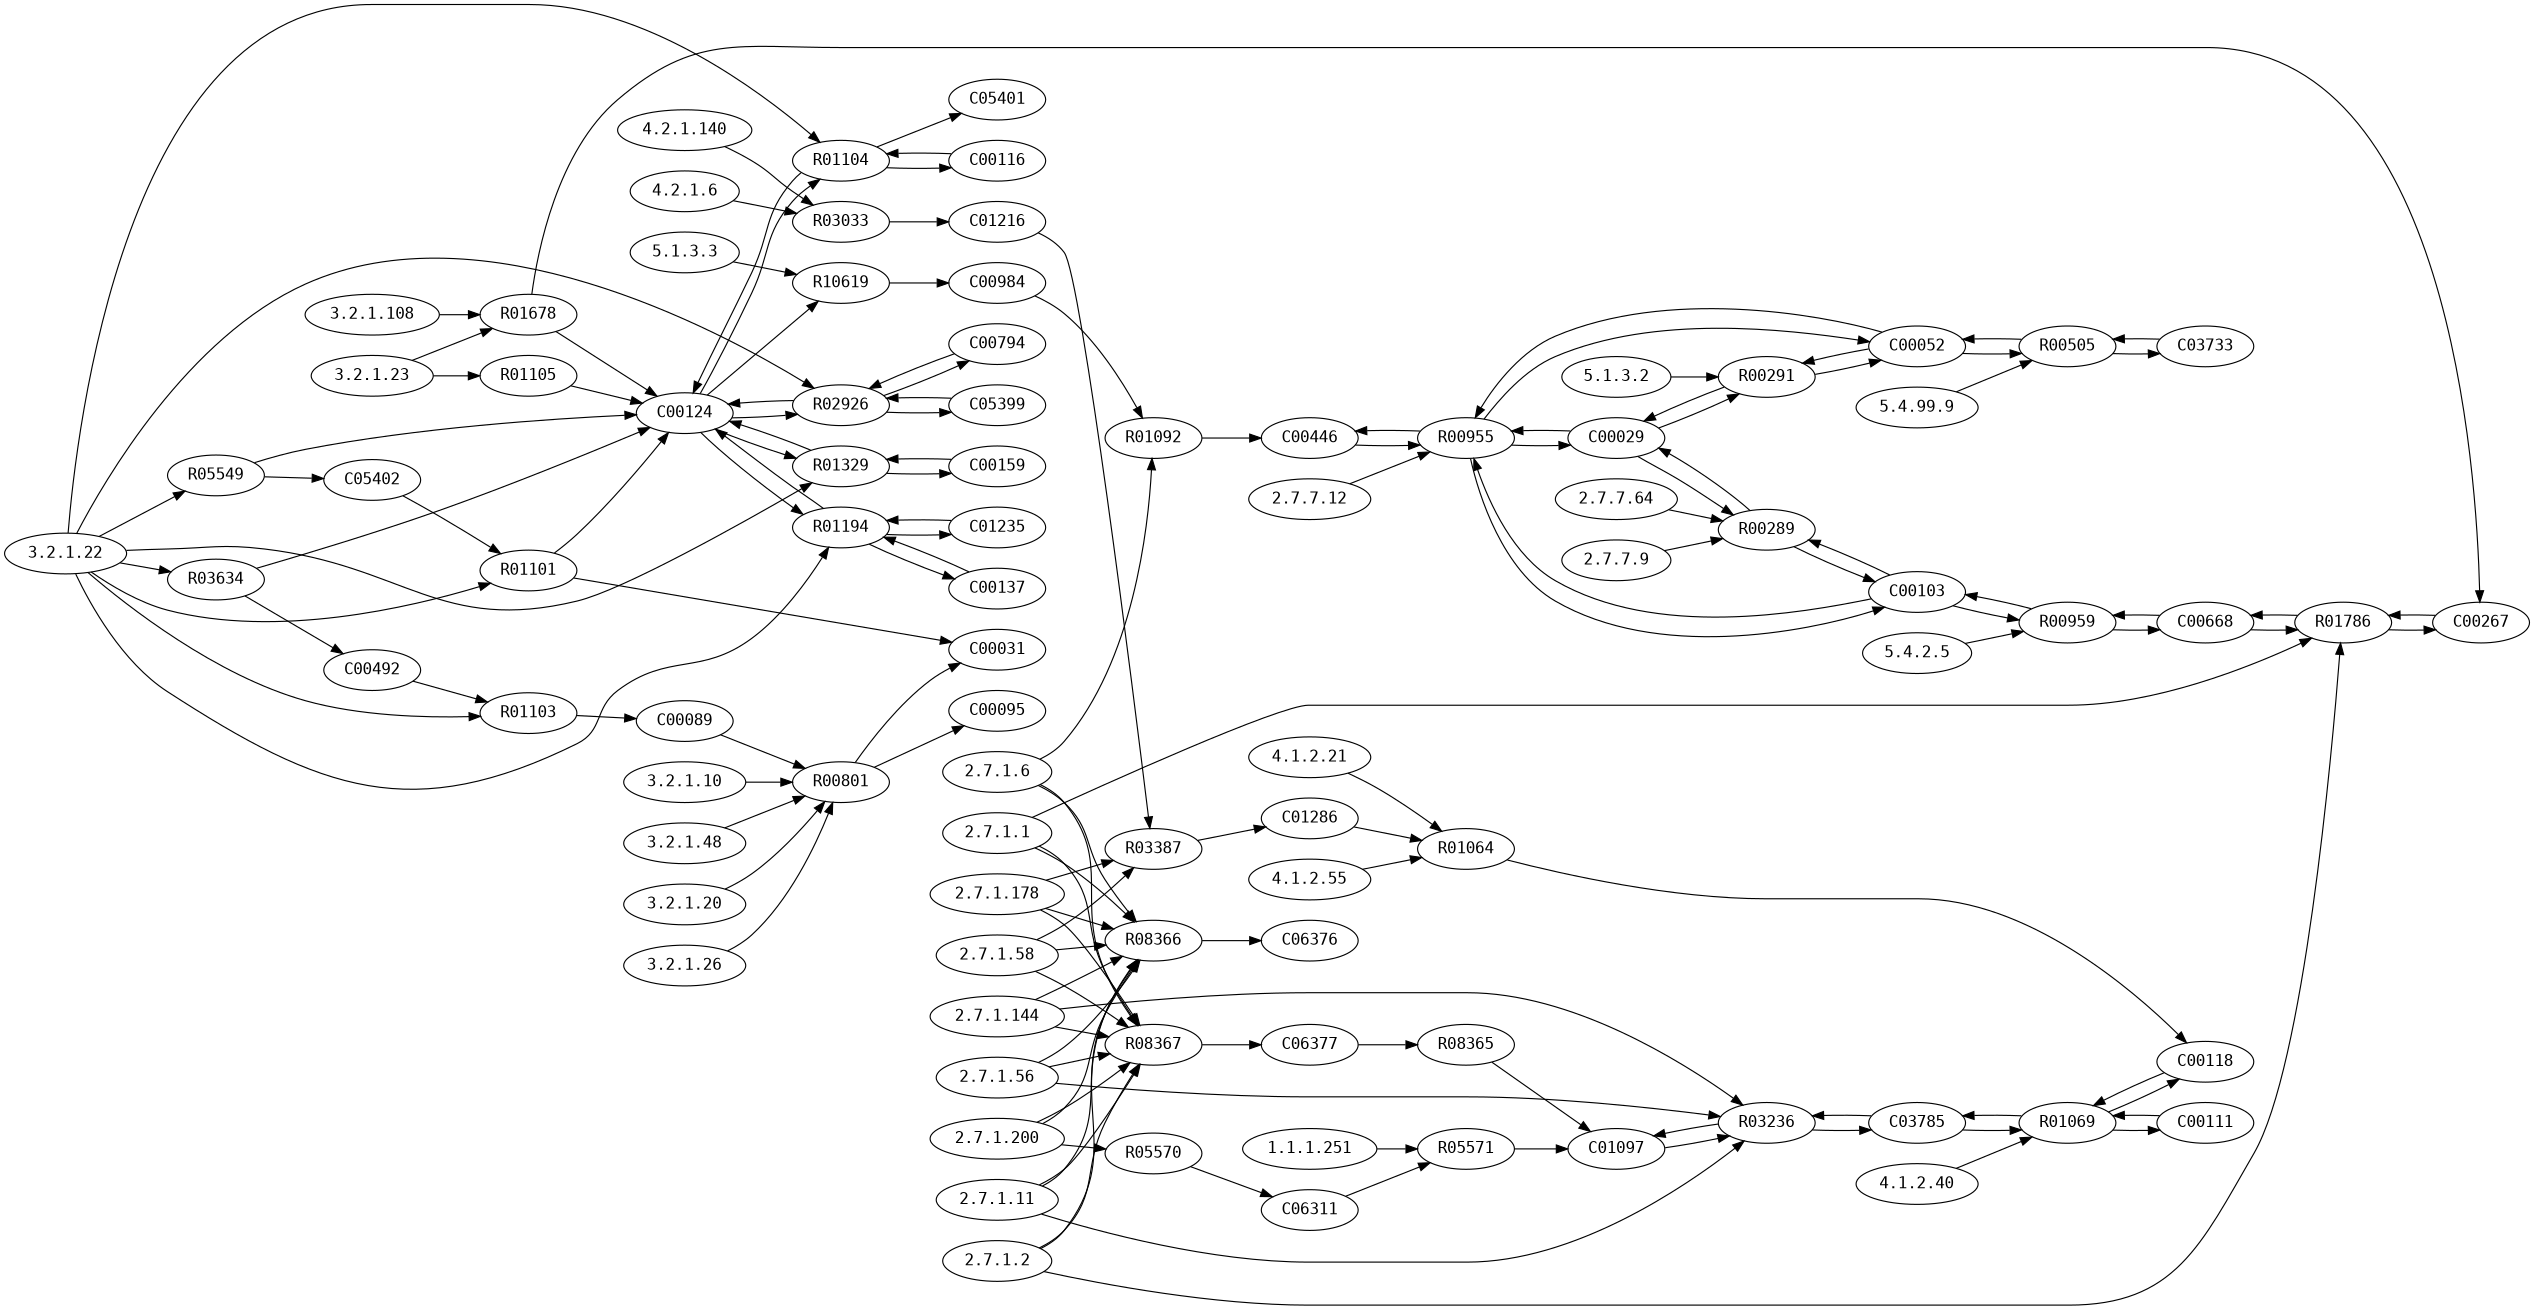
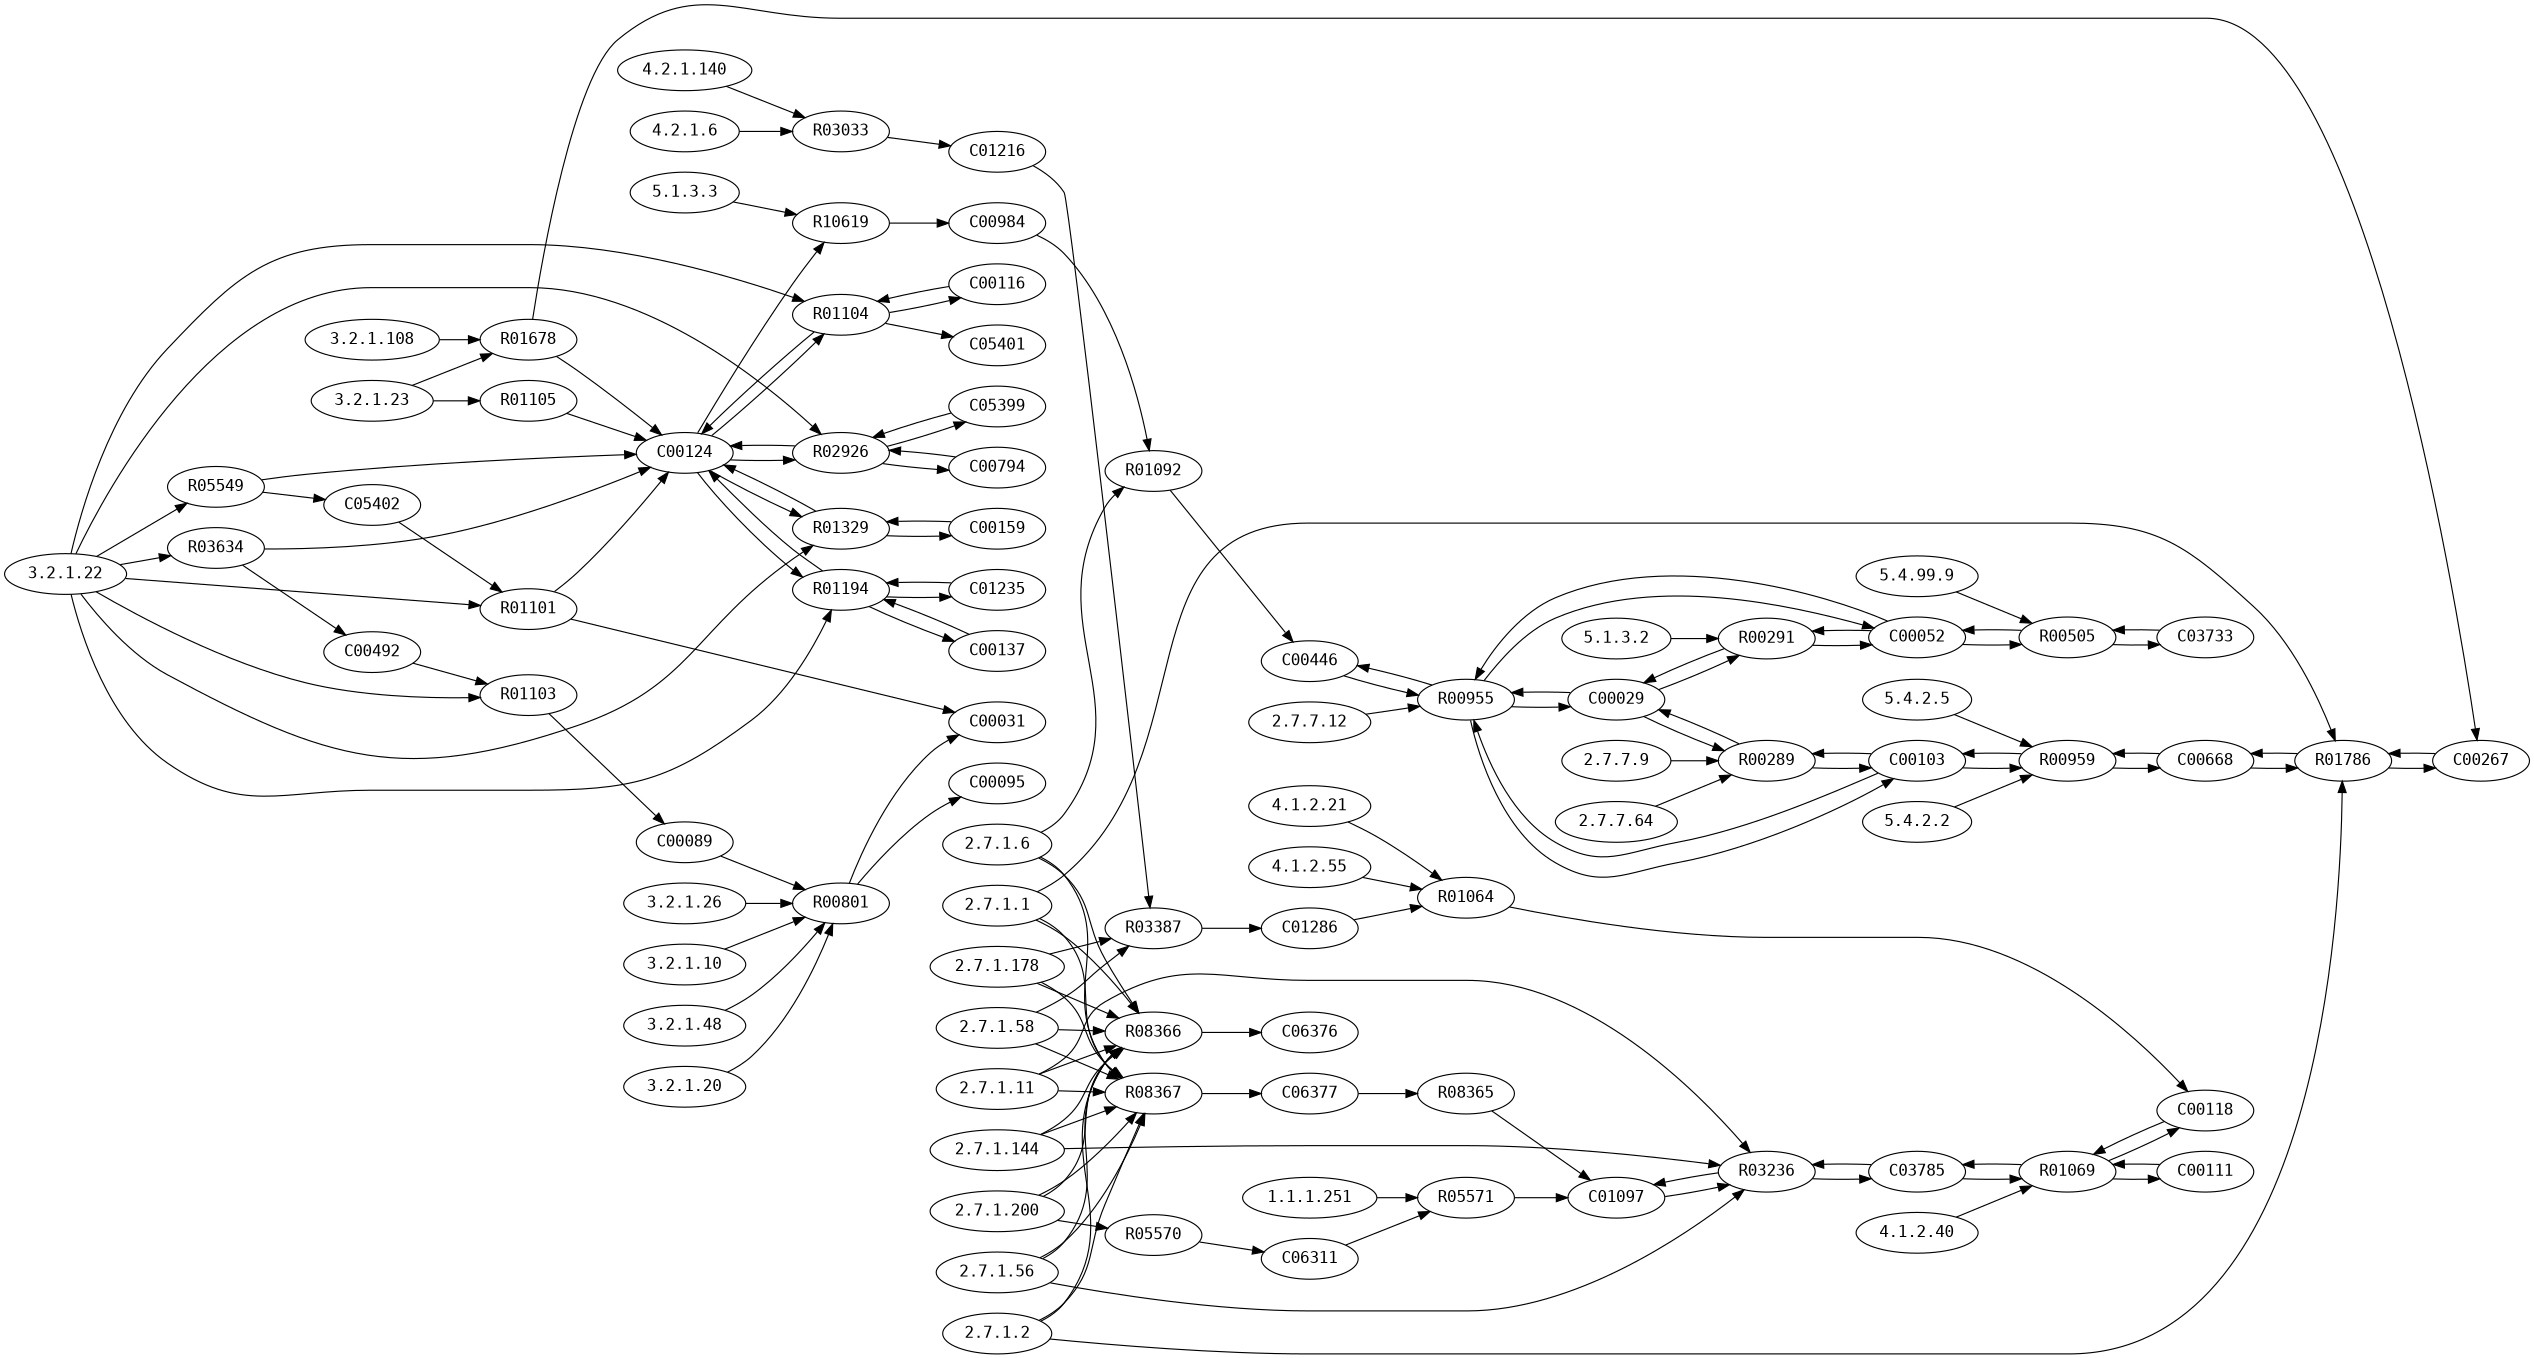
none -> (1917, 822)
